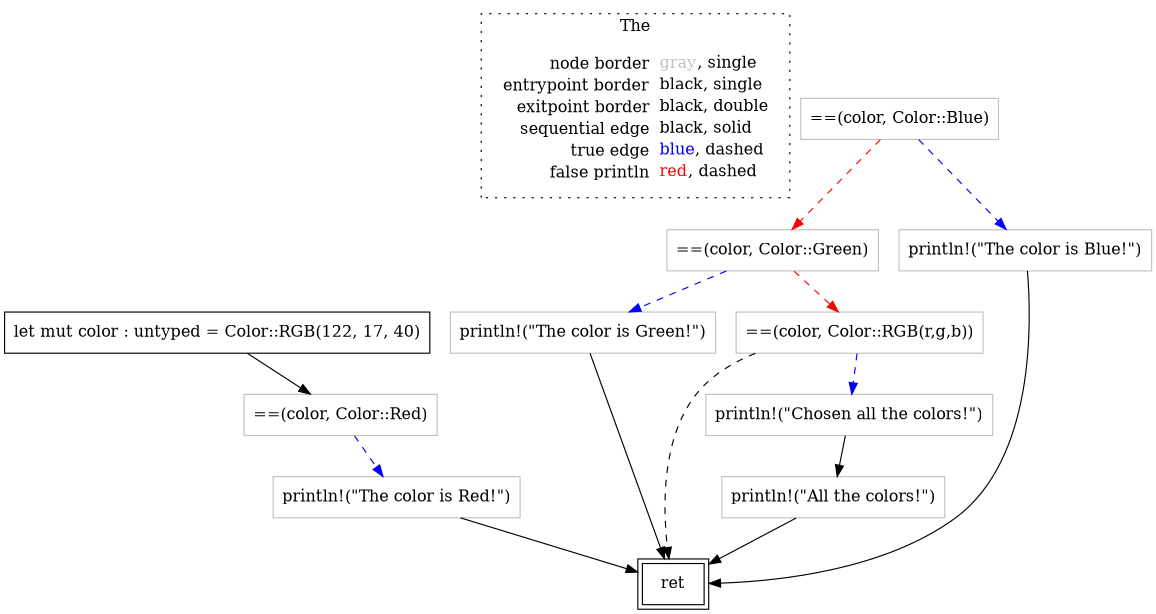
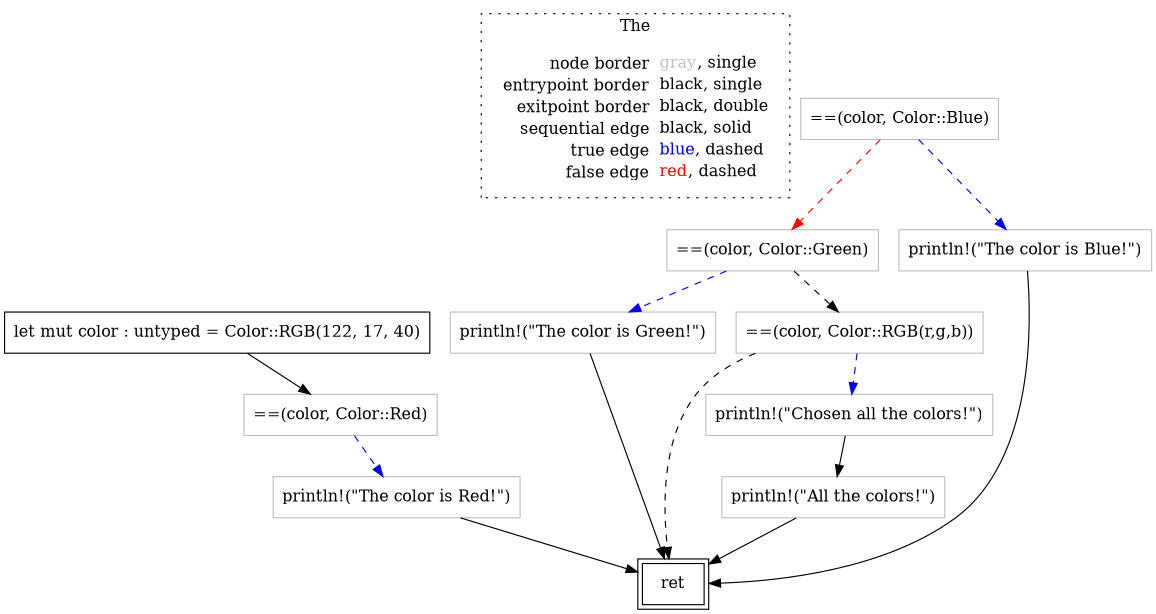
(602, 173) -> (610, 173)
(812, 288) -> (812, 288)
